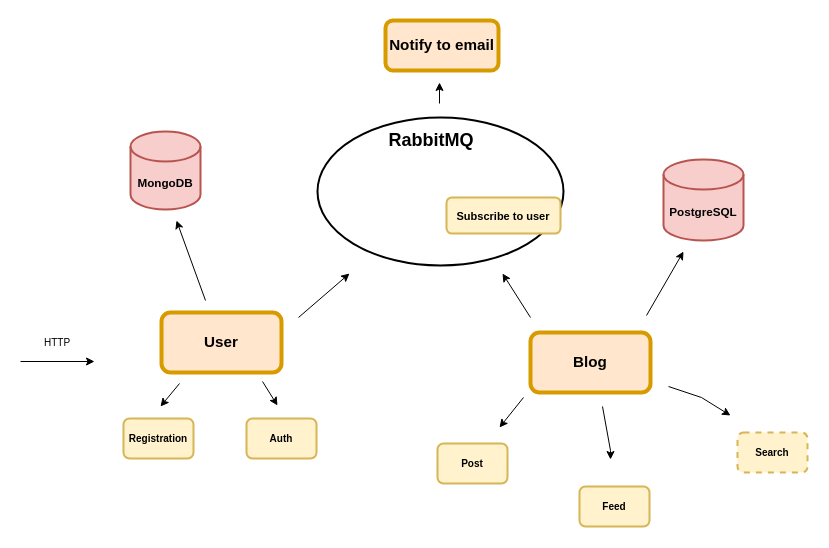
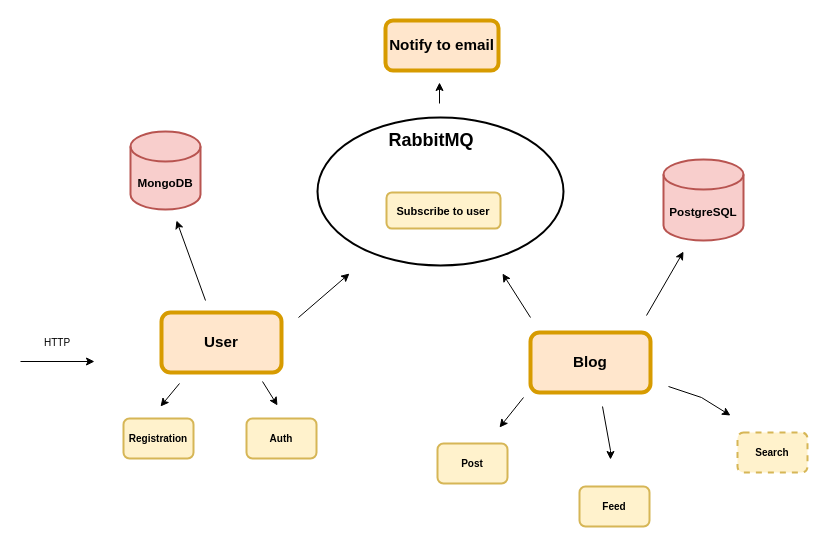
(504, 216) -> (444, 211)
